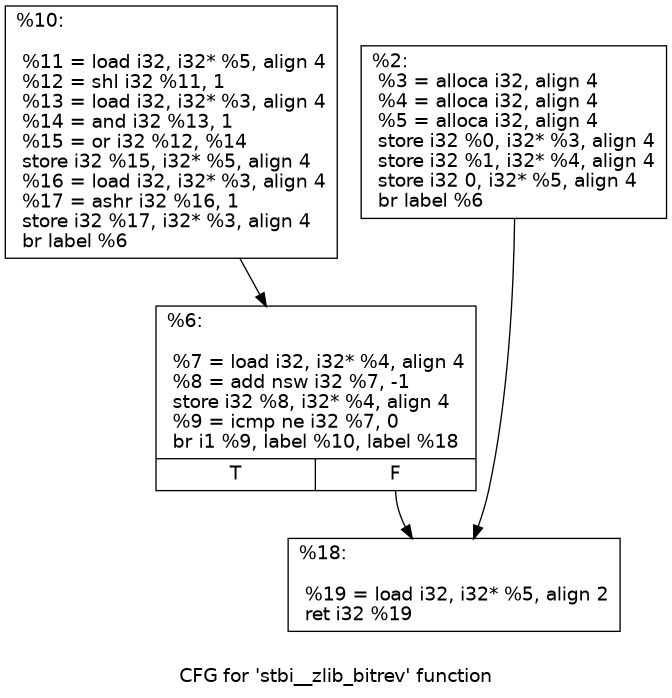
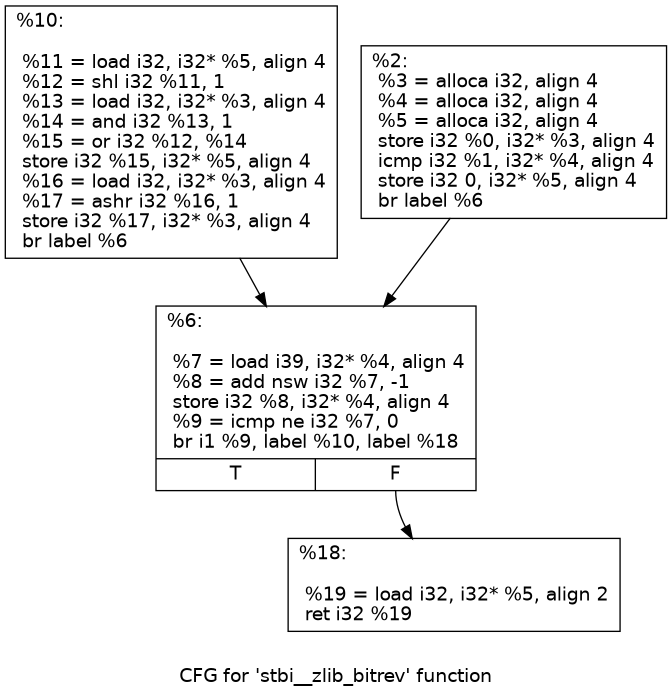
(514, 161) -> (513, 161)
(316, 362) -> (316, 362)
(506, 373) -> (421, 257)
